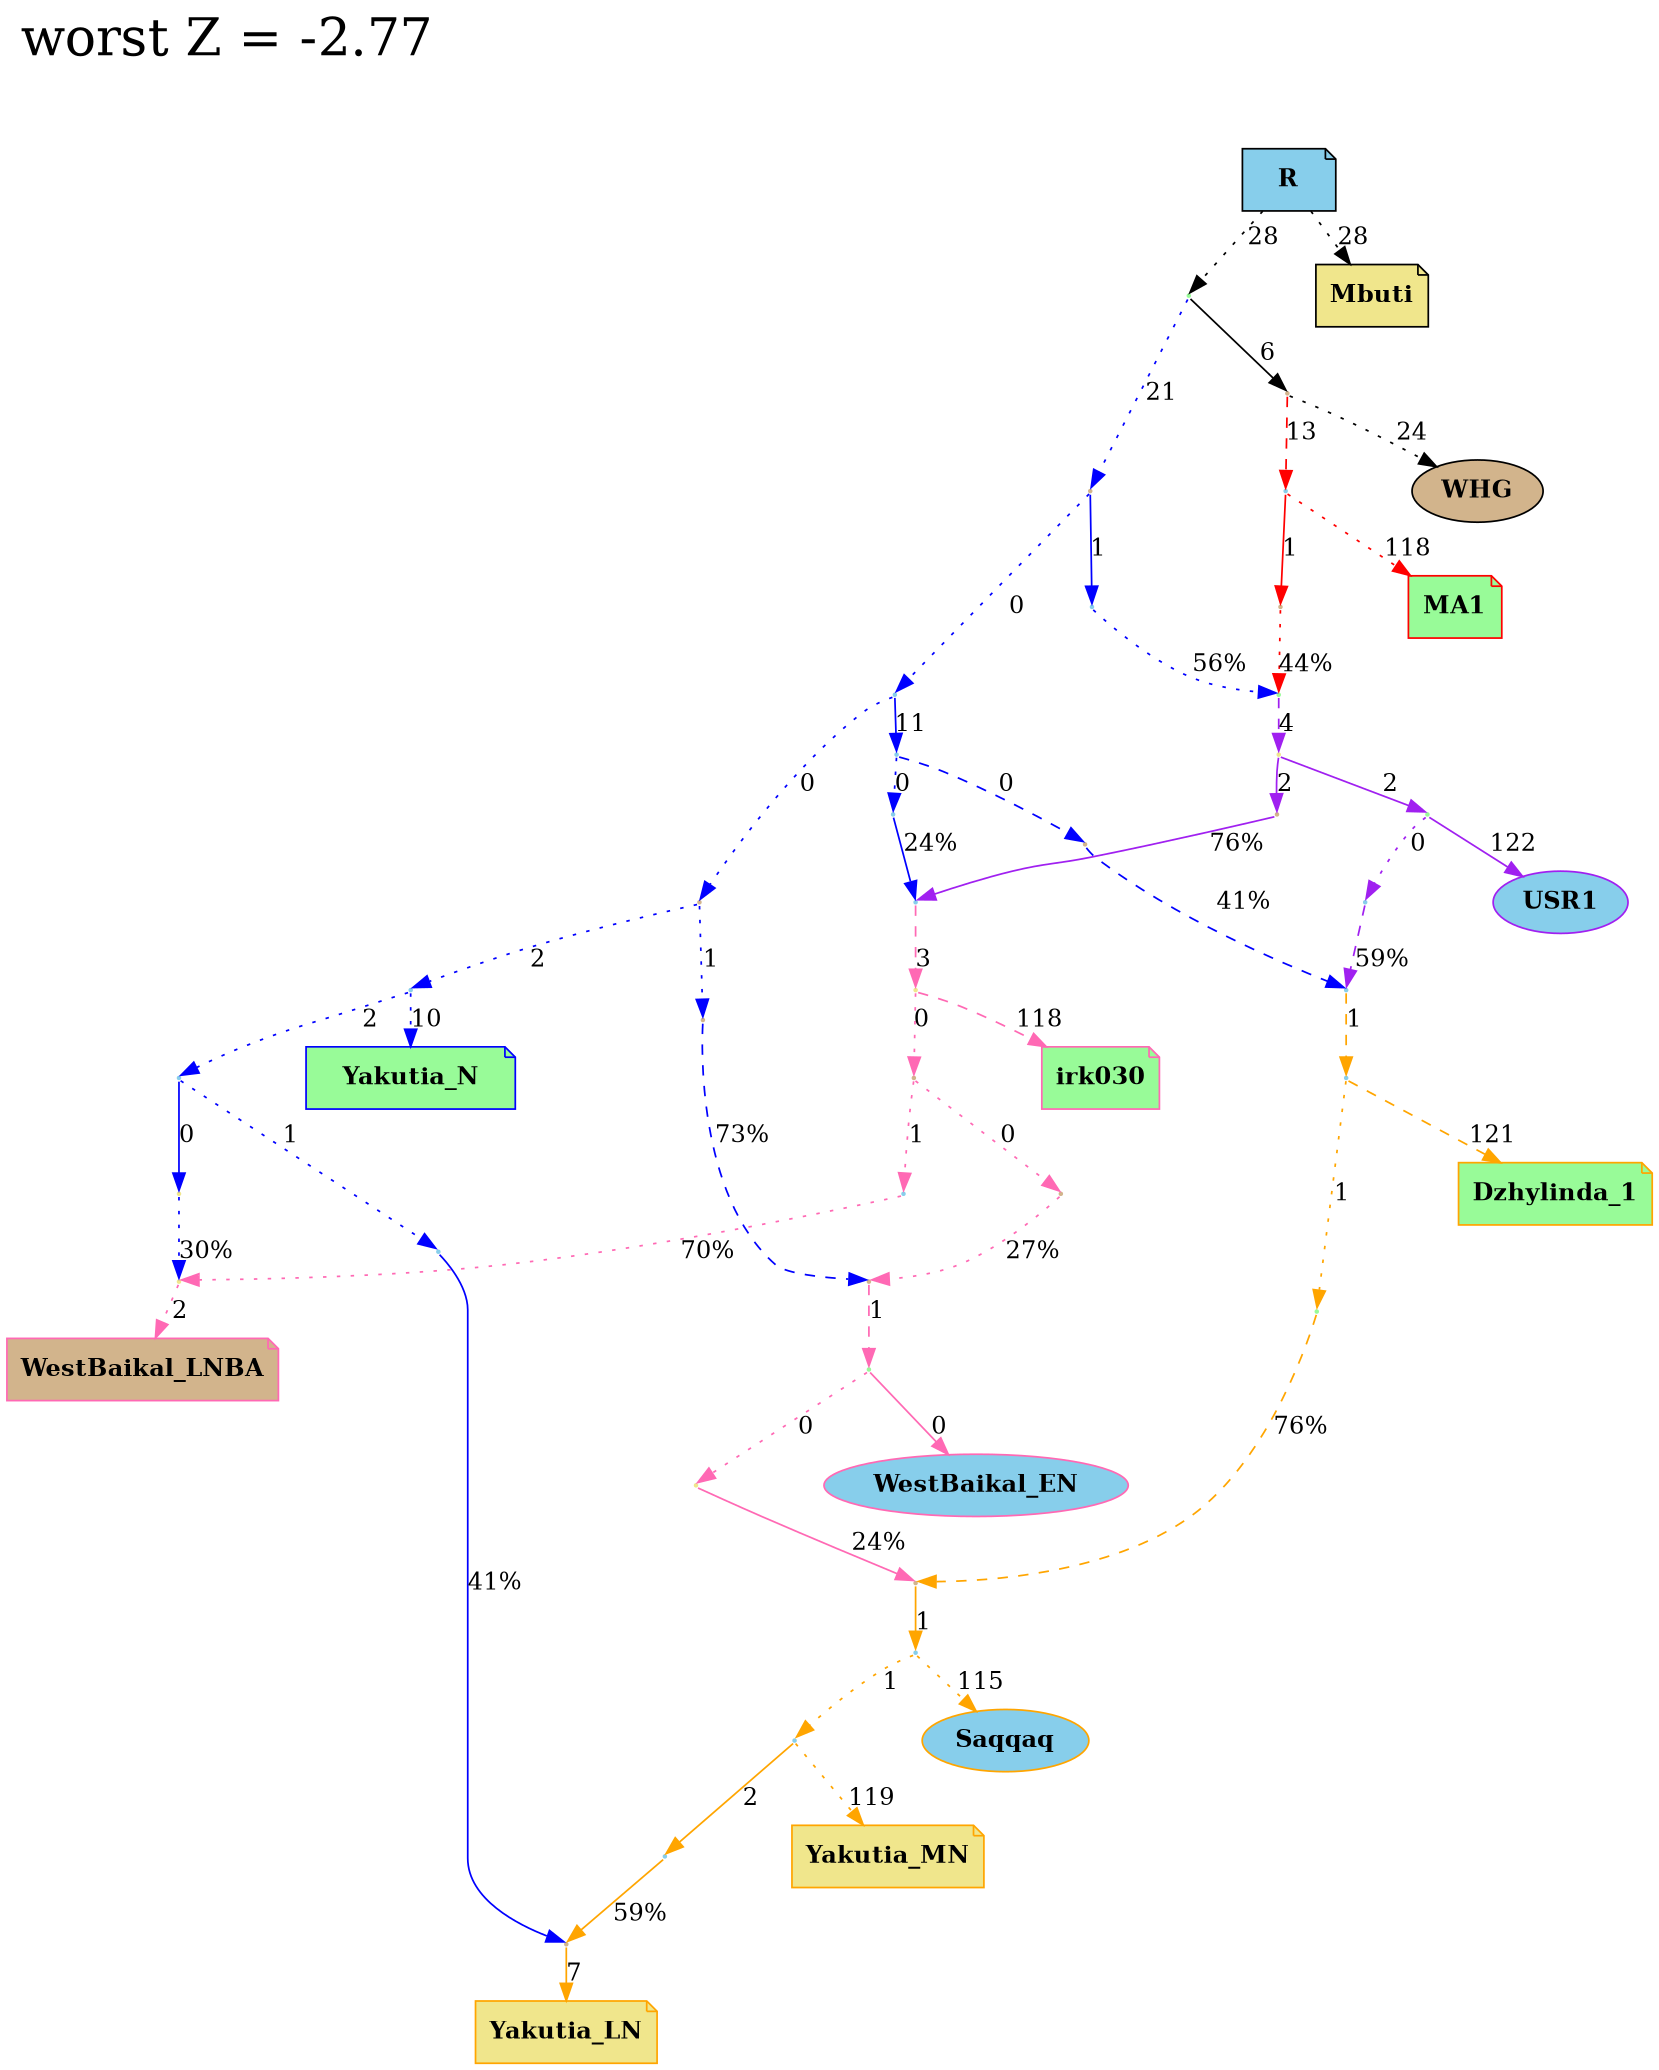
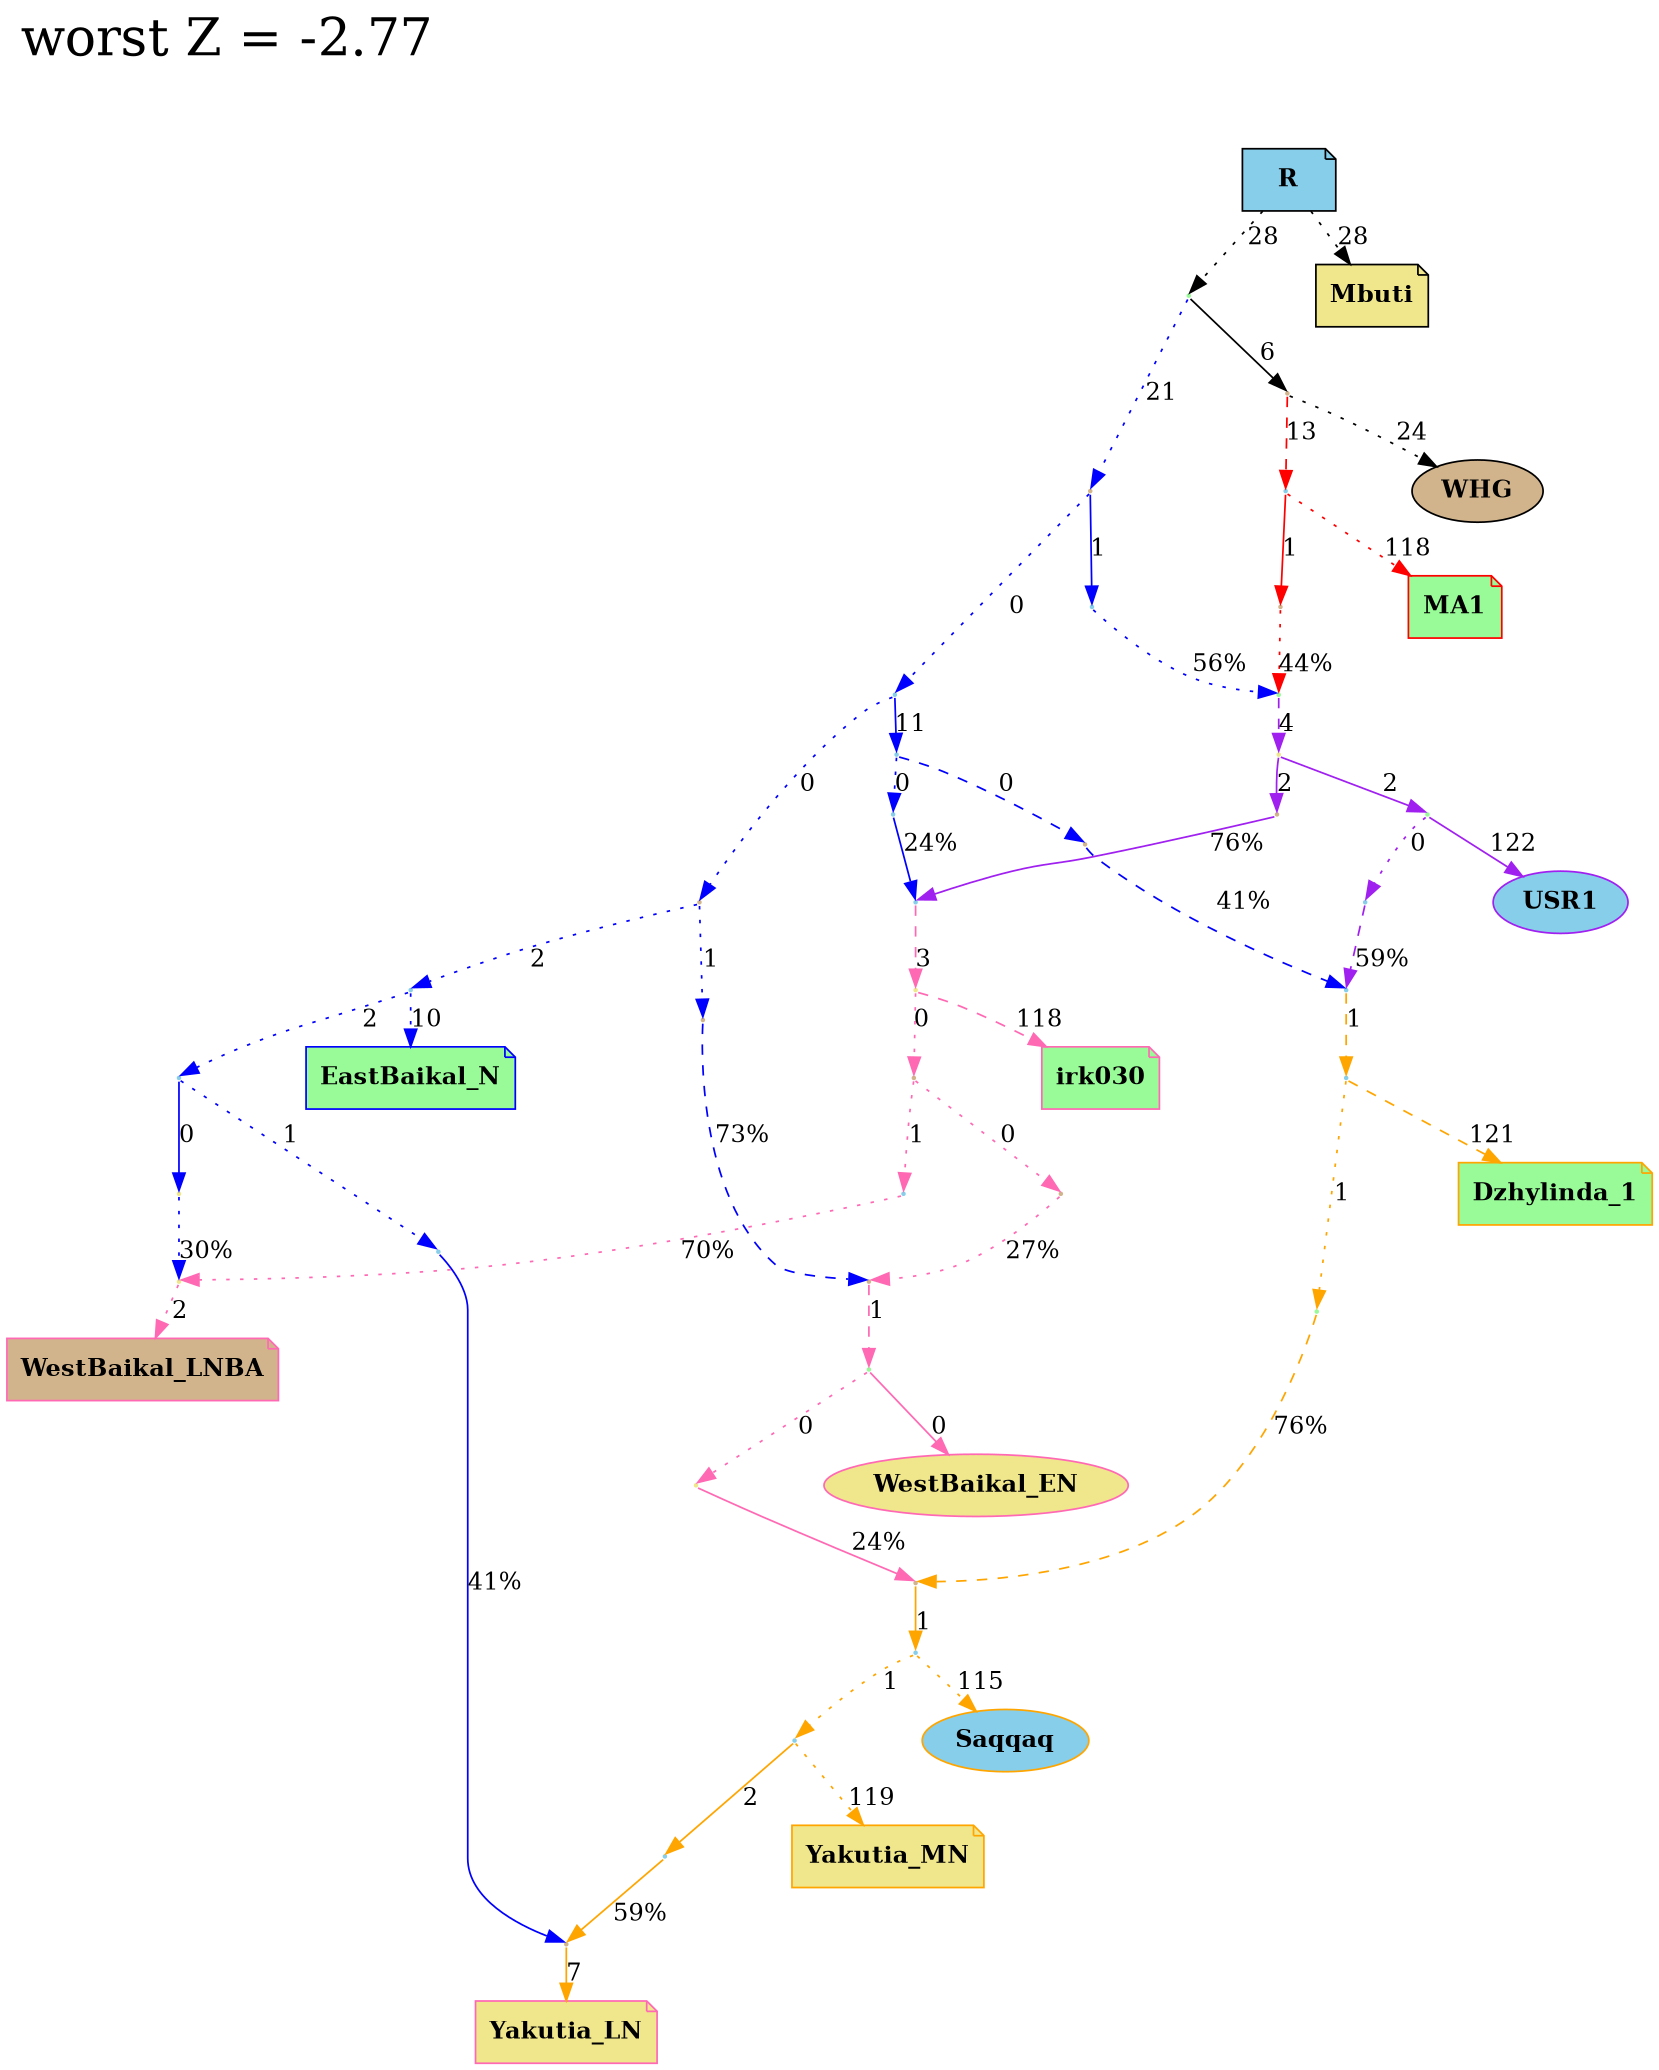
(411, 1078) -> (411, 1078)
(976, 1485) -> (976, 1485)
(566, 2032) -> (566, 2032)
